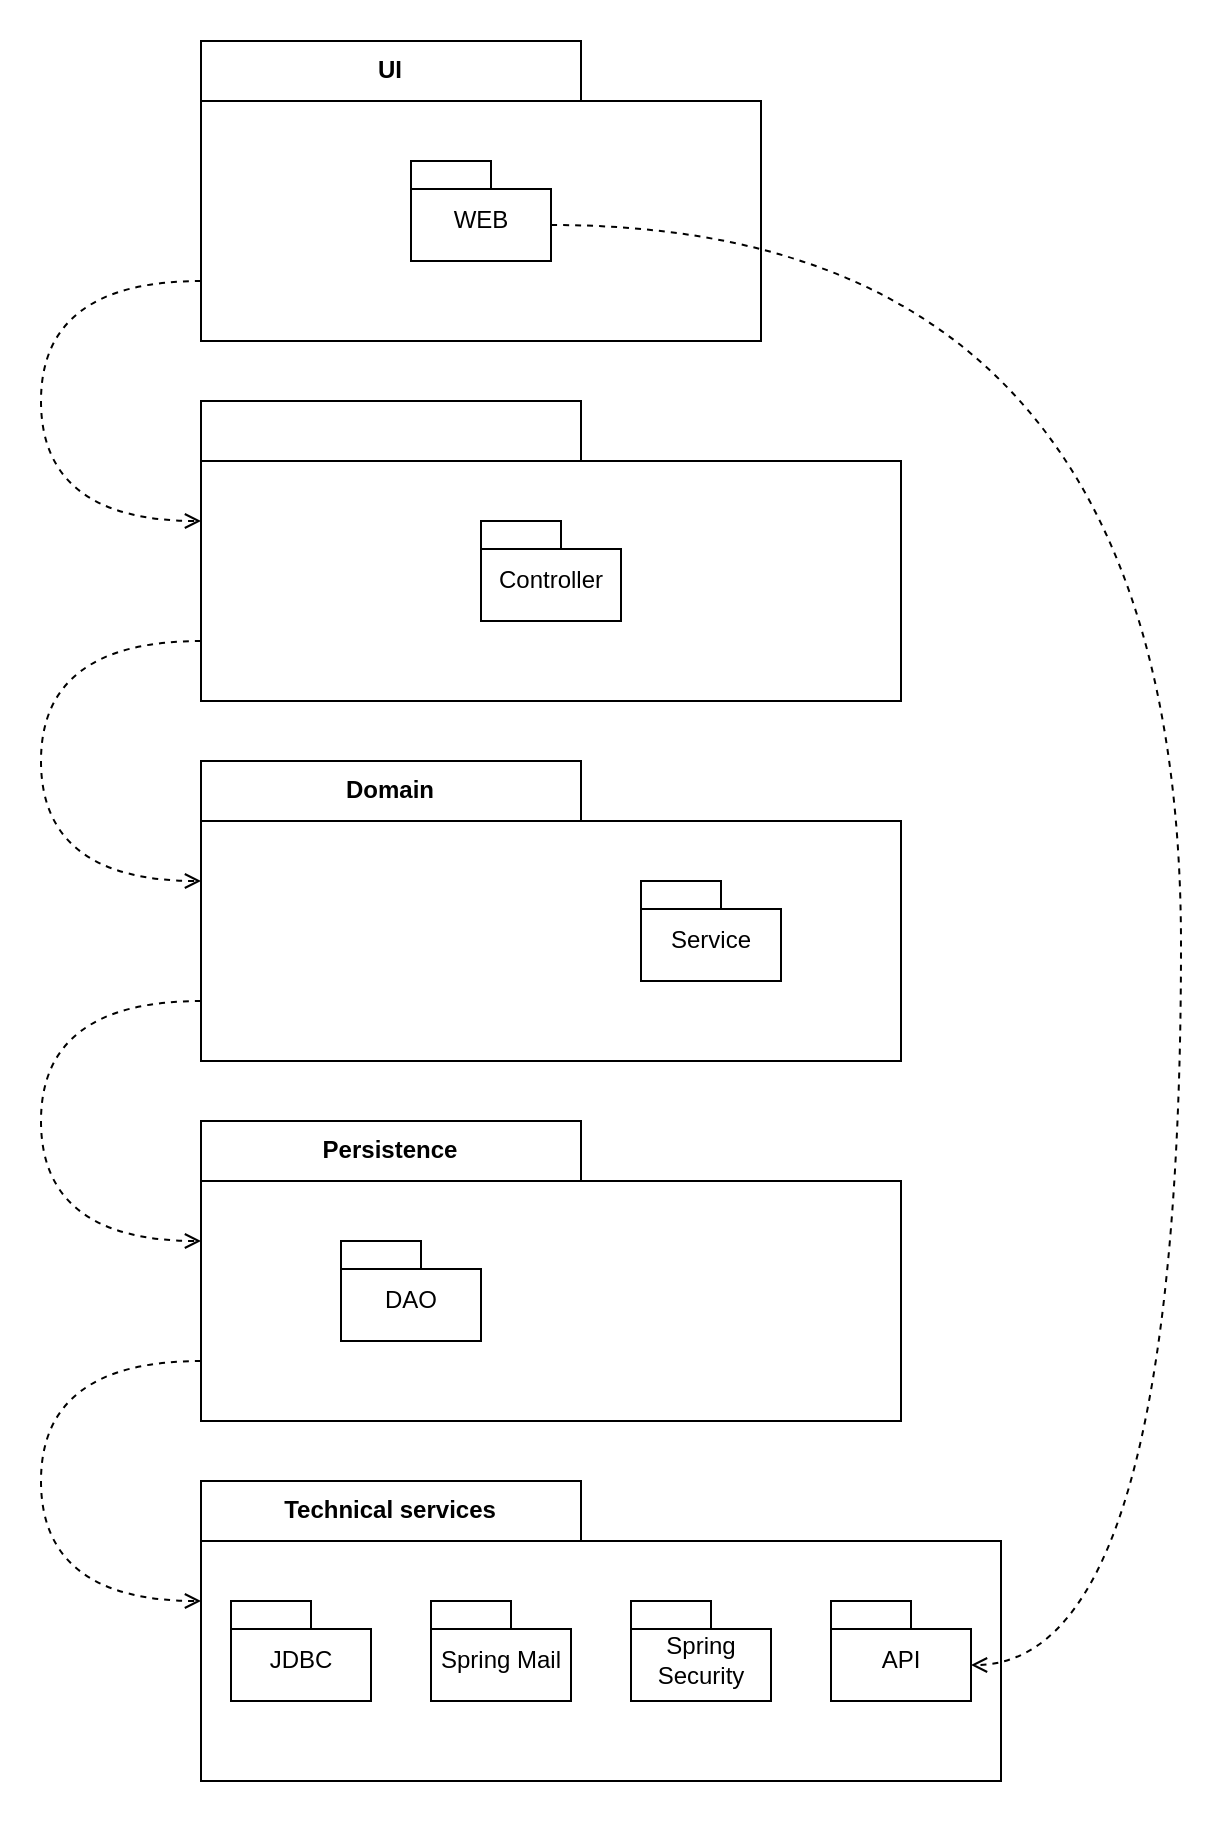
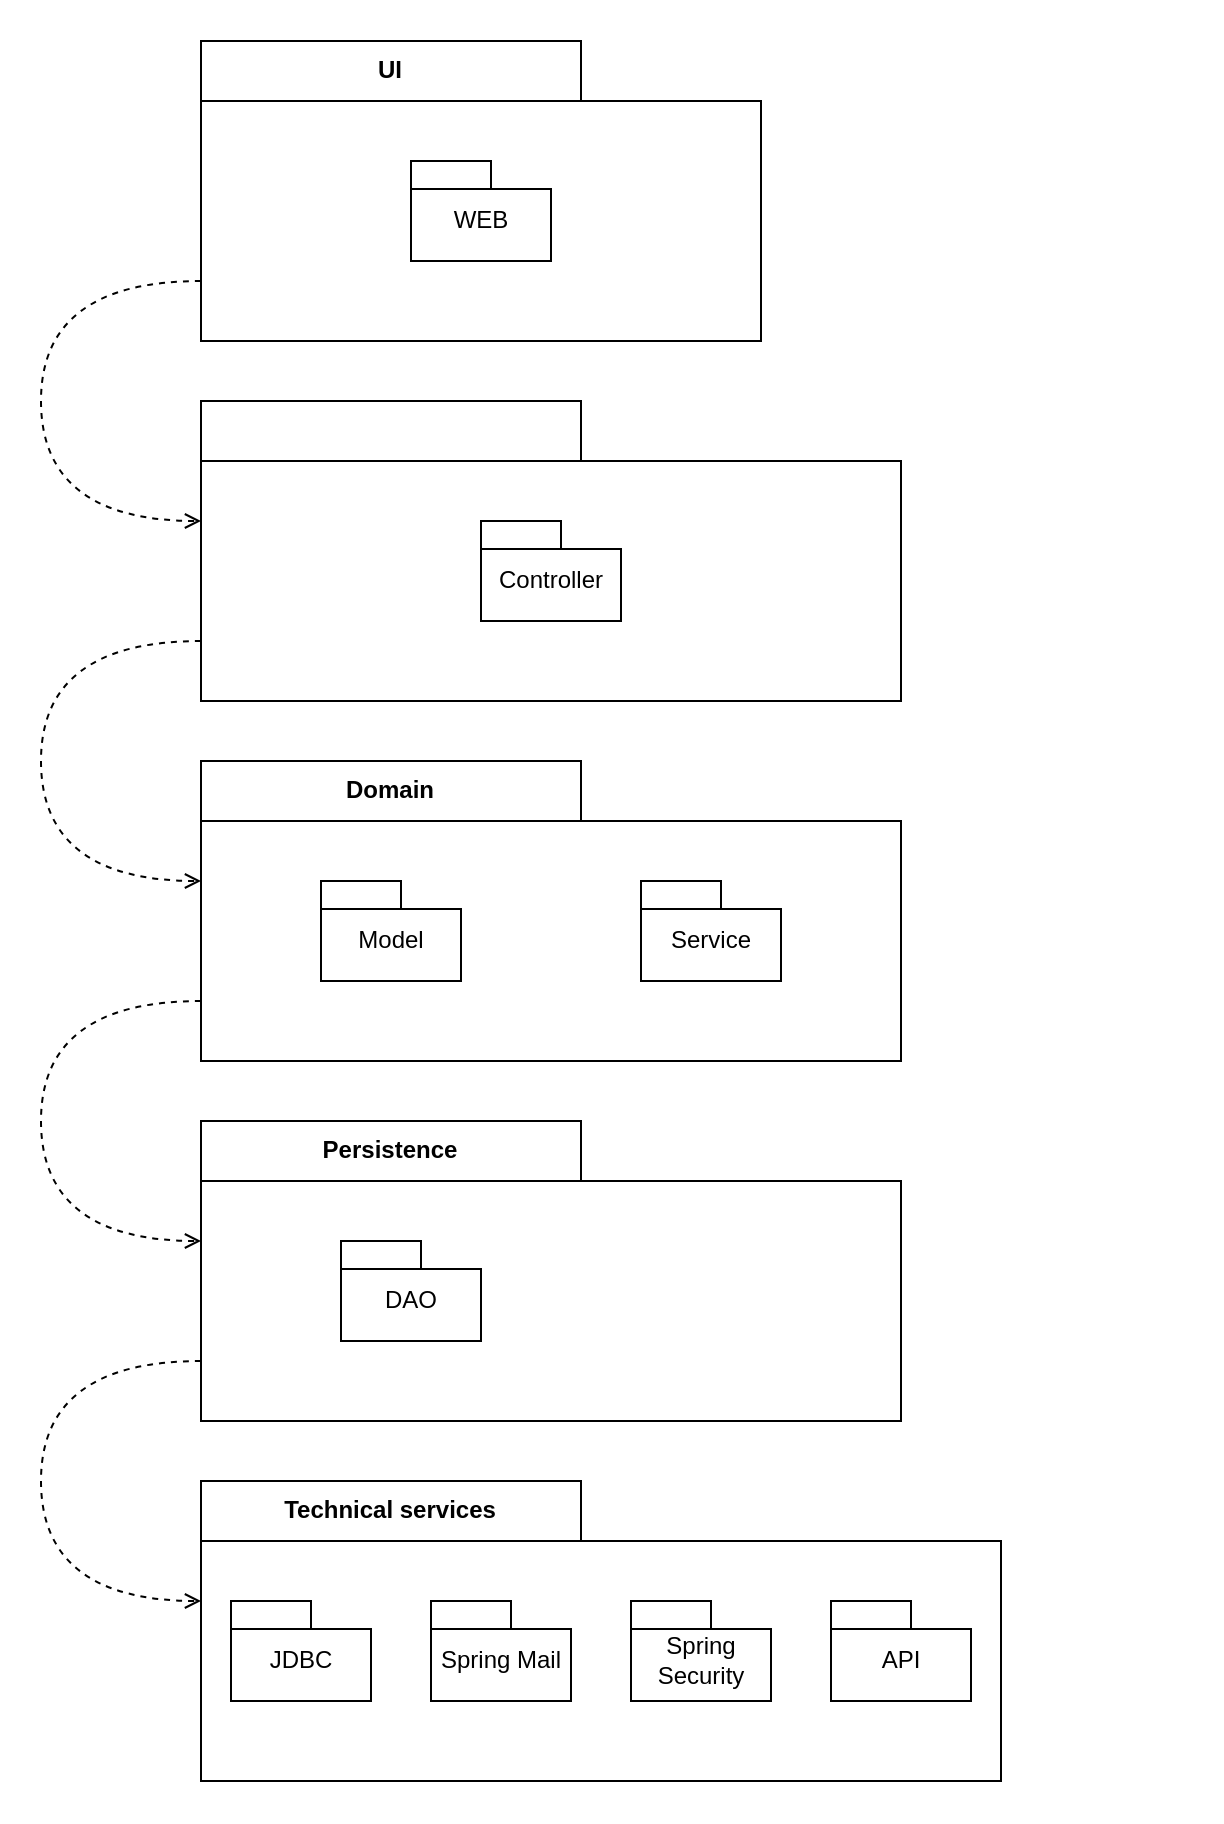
(1173, 795) -> none
none -> (391, 931)
